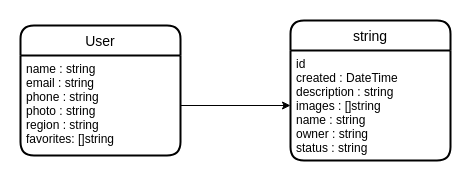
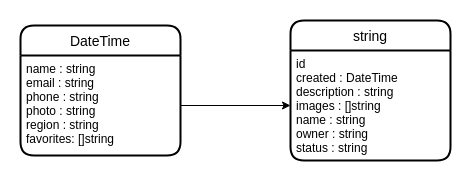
(100, 41) -> (100, 41)
